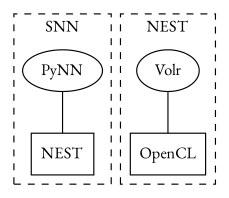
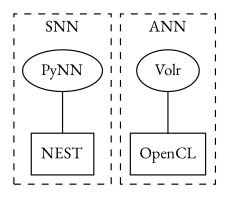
(168, 27) -> (168, 27)
